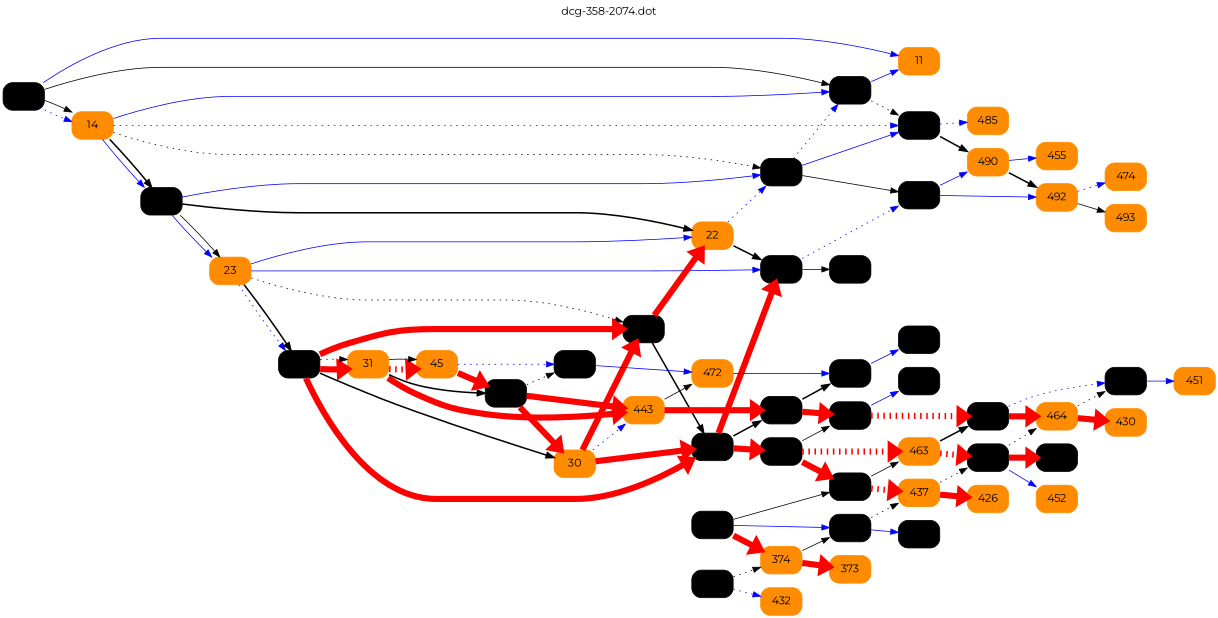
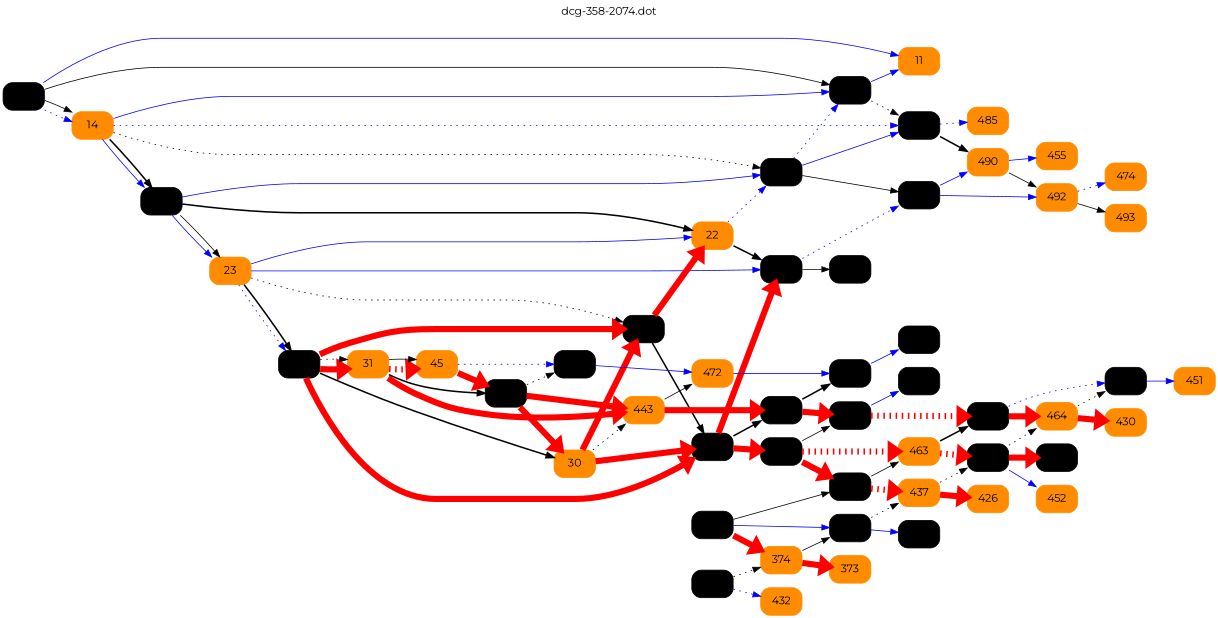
(1019, 178) -> (1019, 178)
(606, 439) -> (606, 439)
